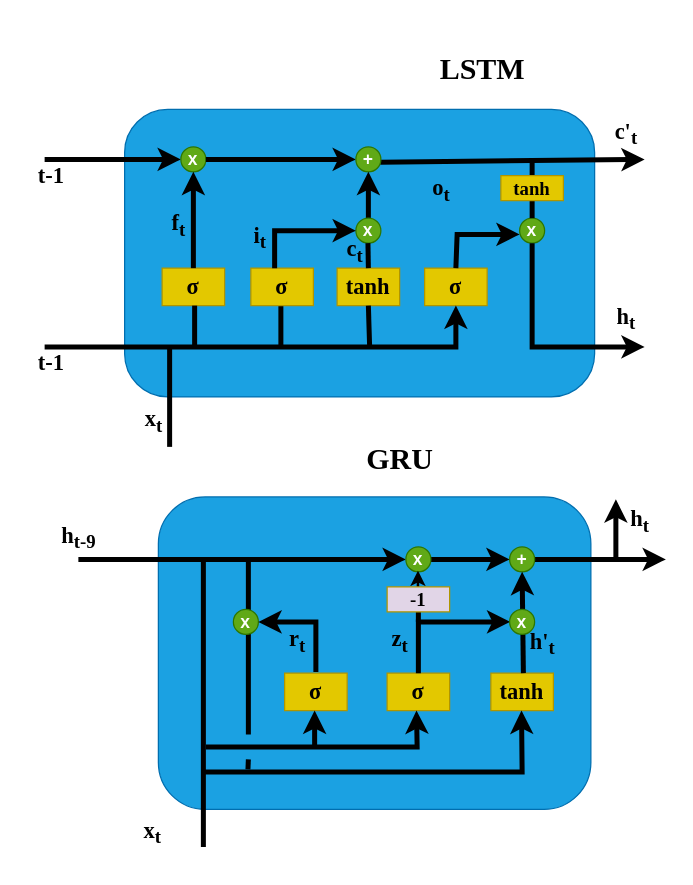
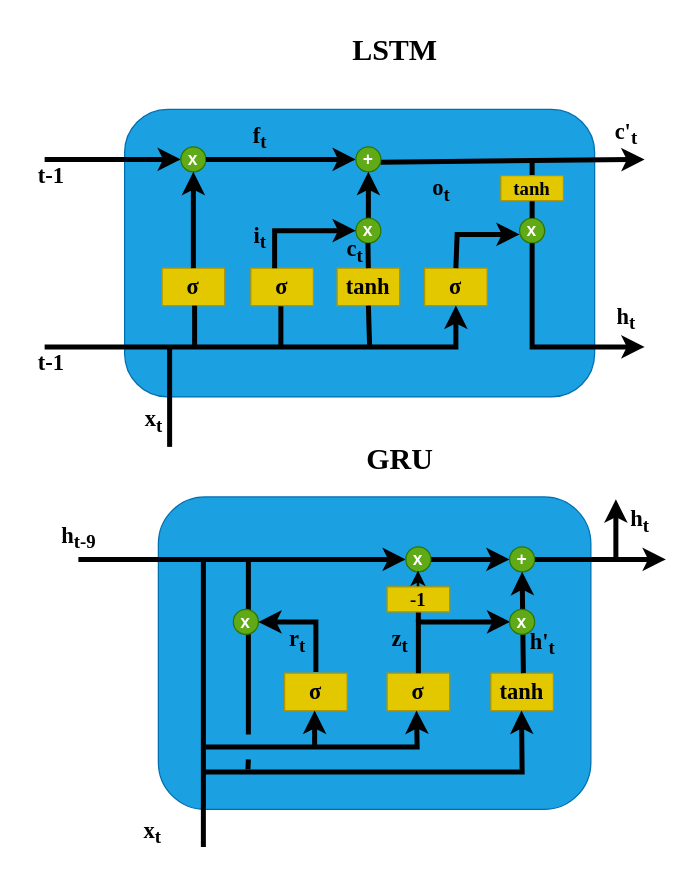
(482, 69) -> (394, 51)
(178, 226) -> (259, 138)
(418, 599) -> (418, 599)
